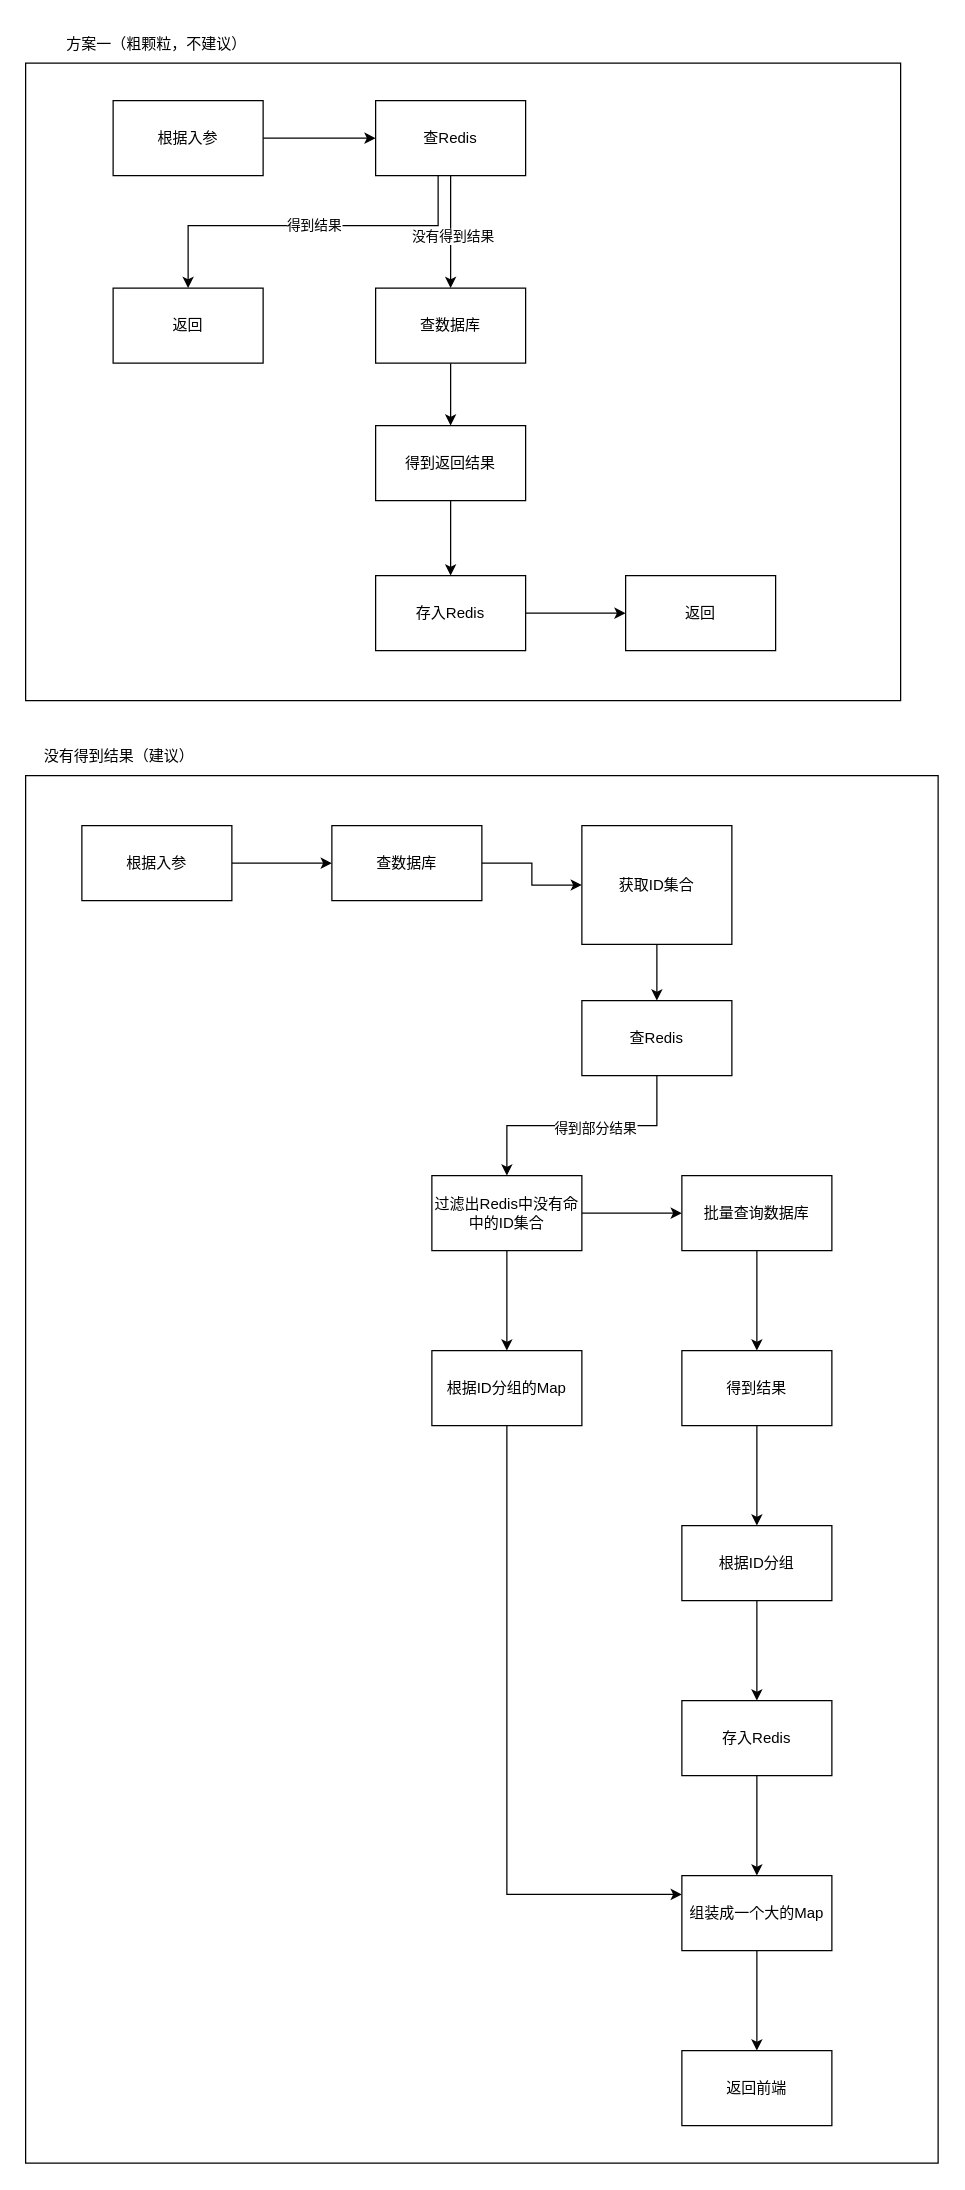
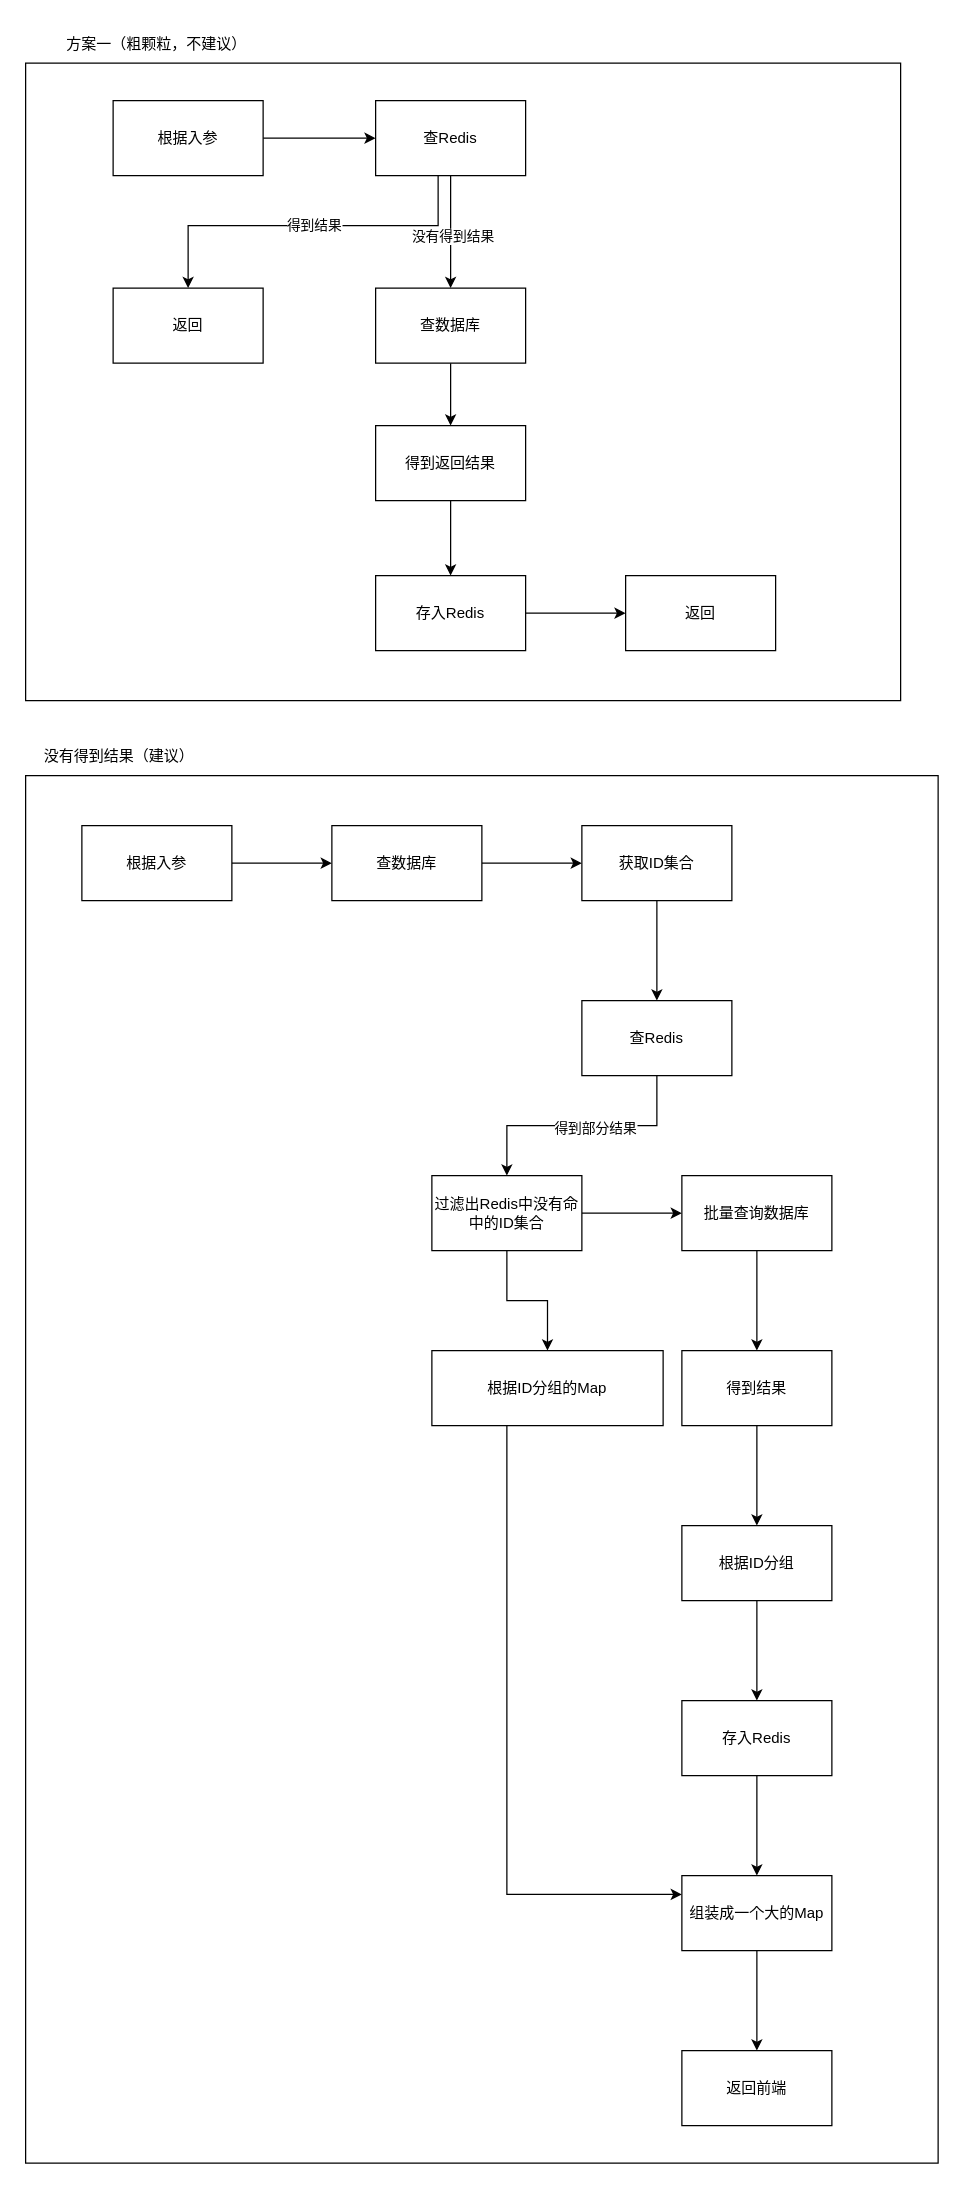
(657, 885) -> (657, 863)
(507, 1388) -> (548, 1388)
